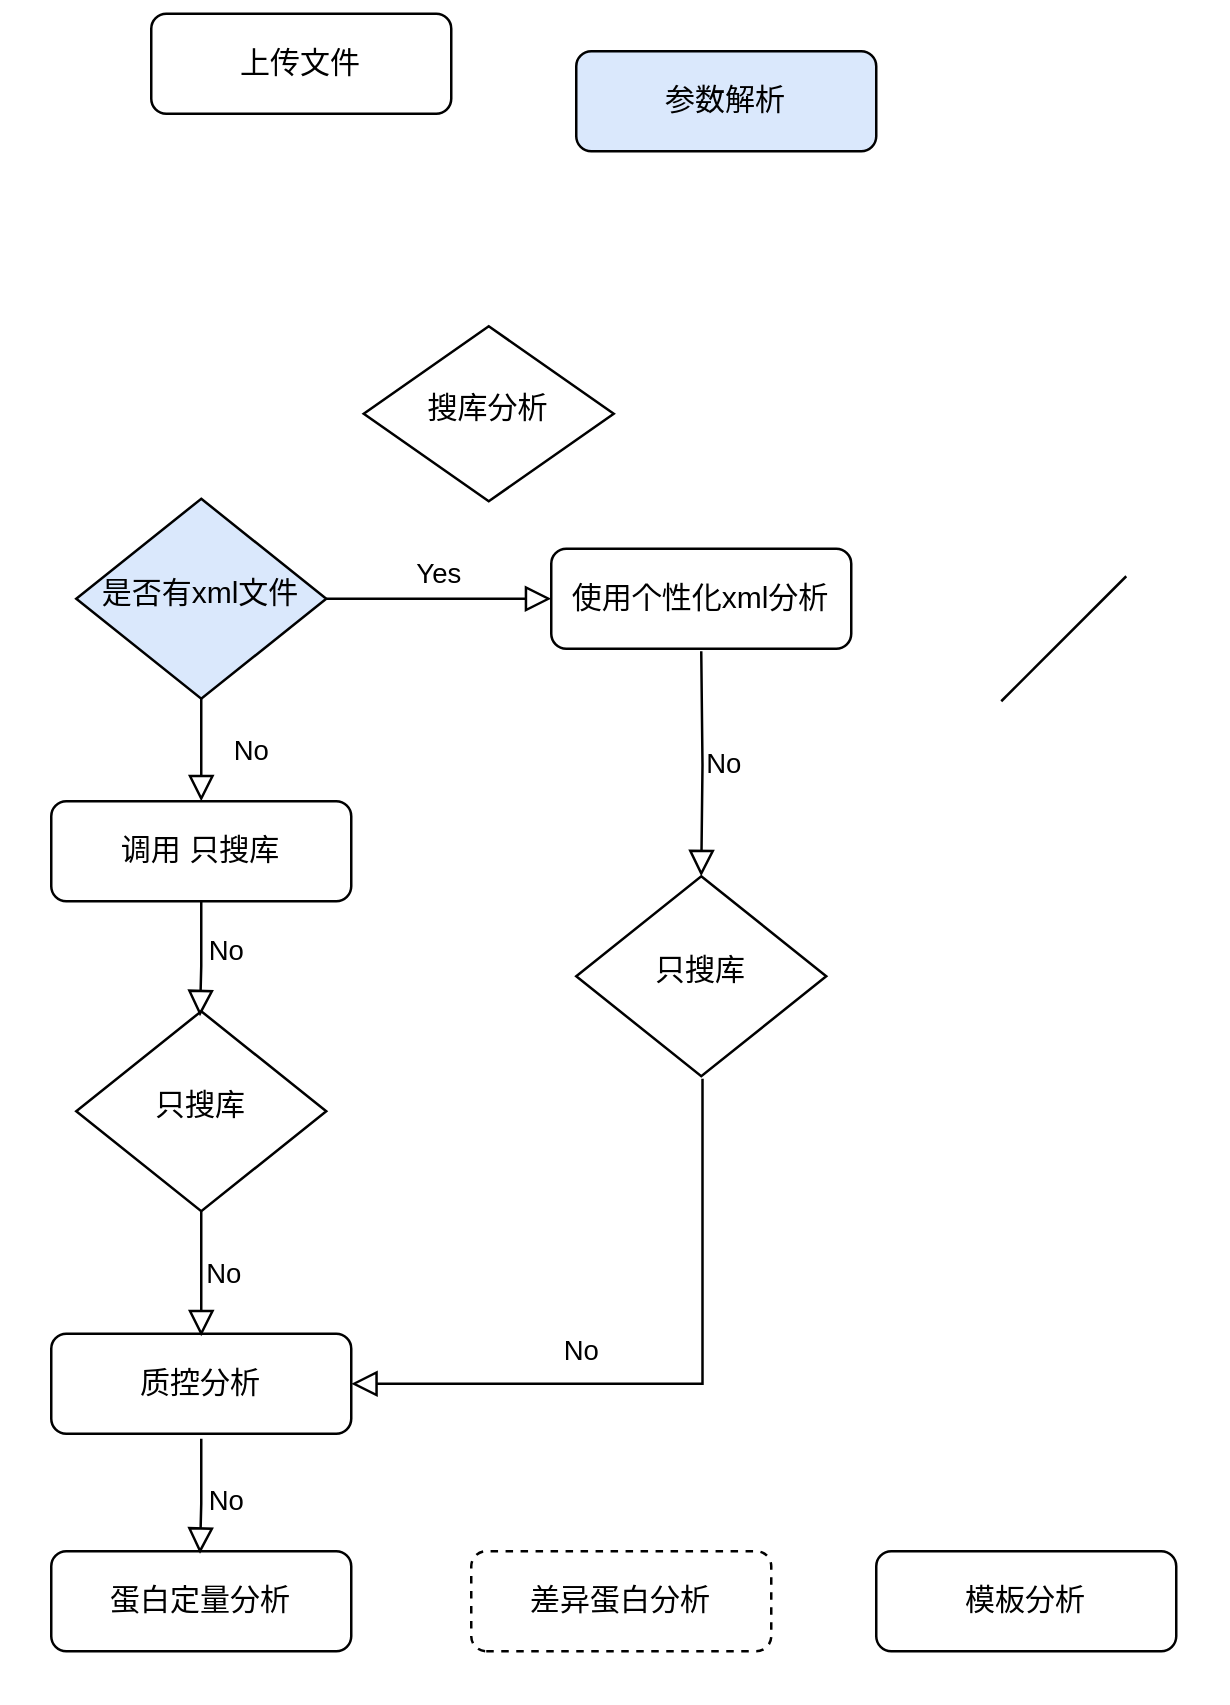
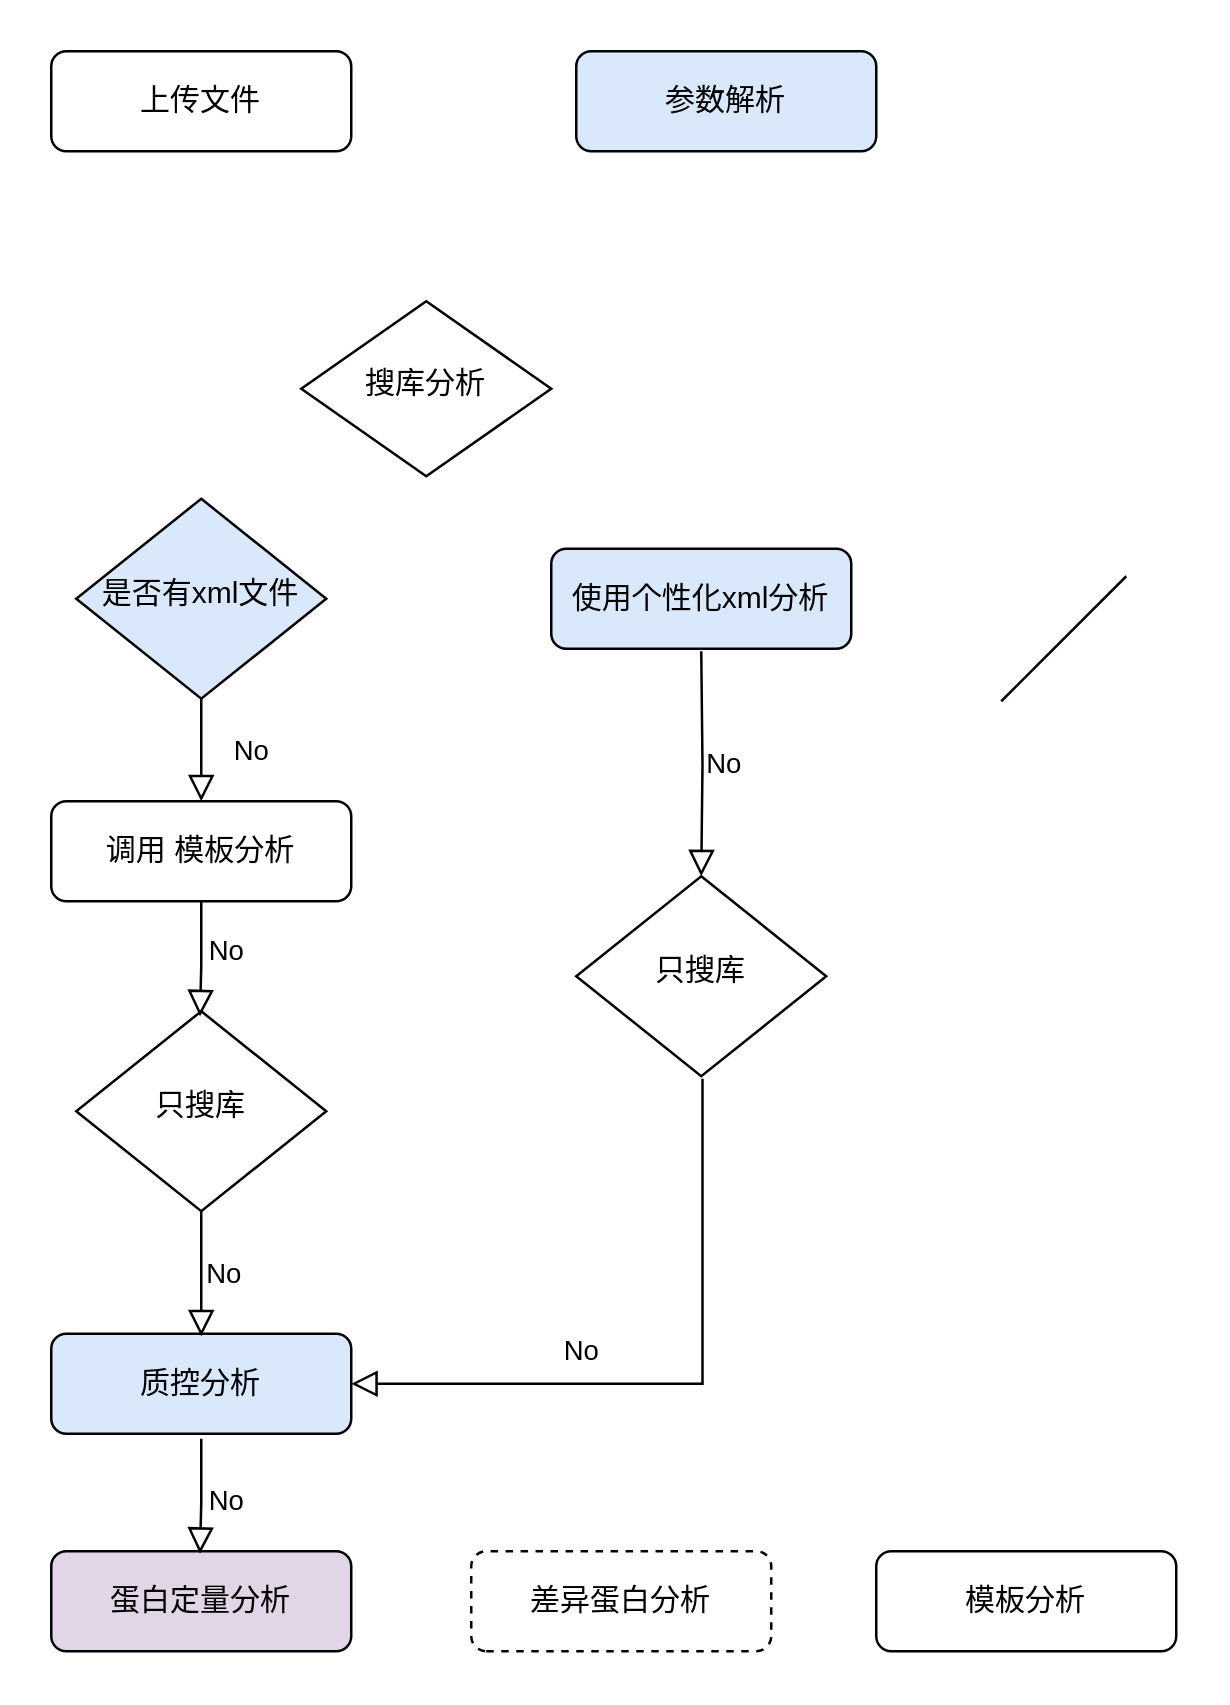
(301, 64) -> (201, 101)
(489, 414) -> (426, 389)
(426, 599) -> none
(701, 599) -> (701, 599)
(201, 851) -> (201, 851)
(201, 1384) -> (201, 1384)
(201, 1601) -> (201, 1601)
